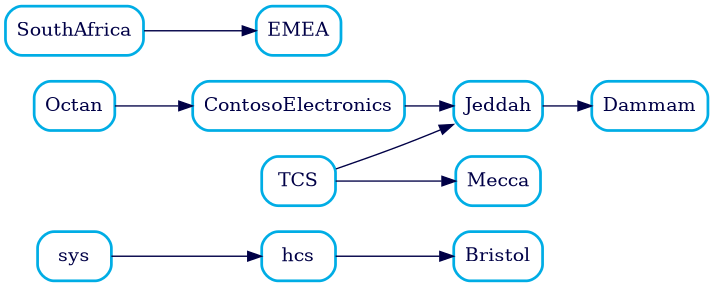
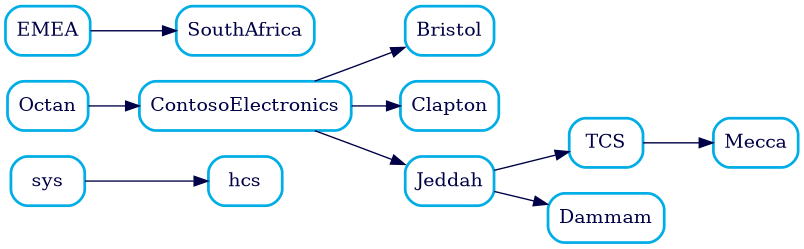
(193, 31) -> (126, 31)
none -> (450, 106)
(388, 150) -> (525, 163)
(388, 256) -> (353, 67)
